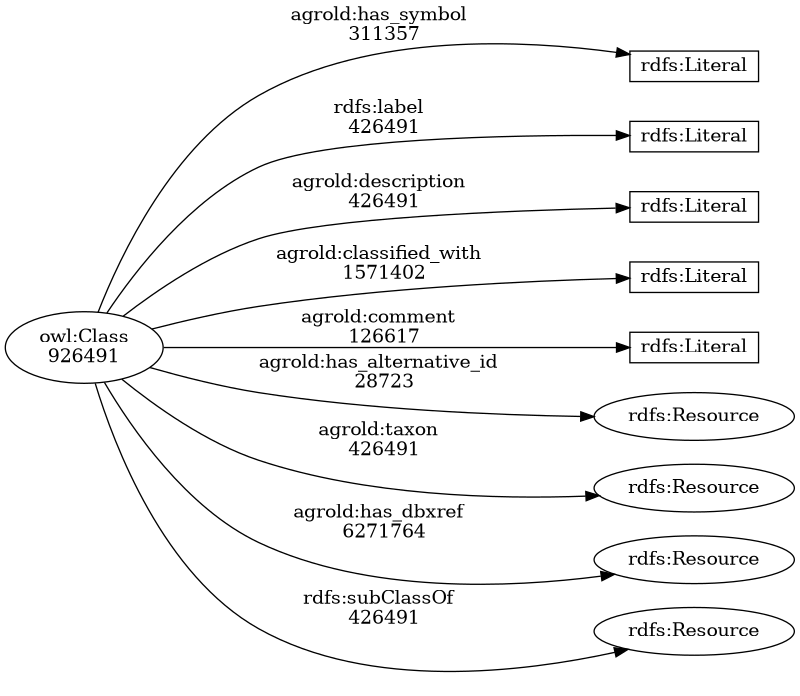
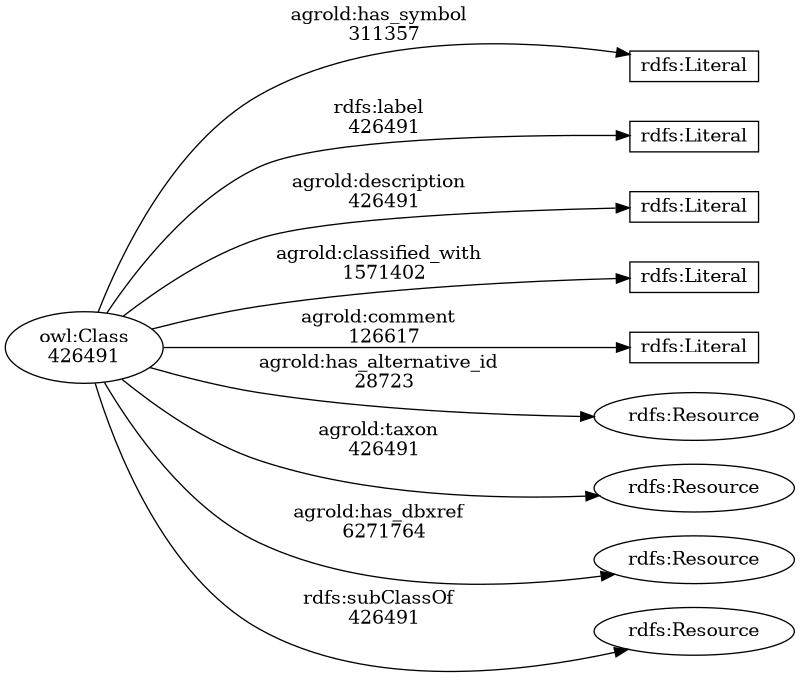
(84, 348) -> (84, 348)
